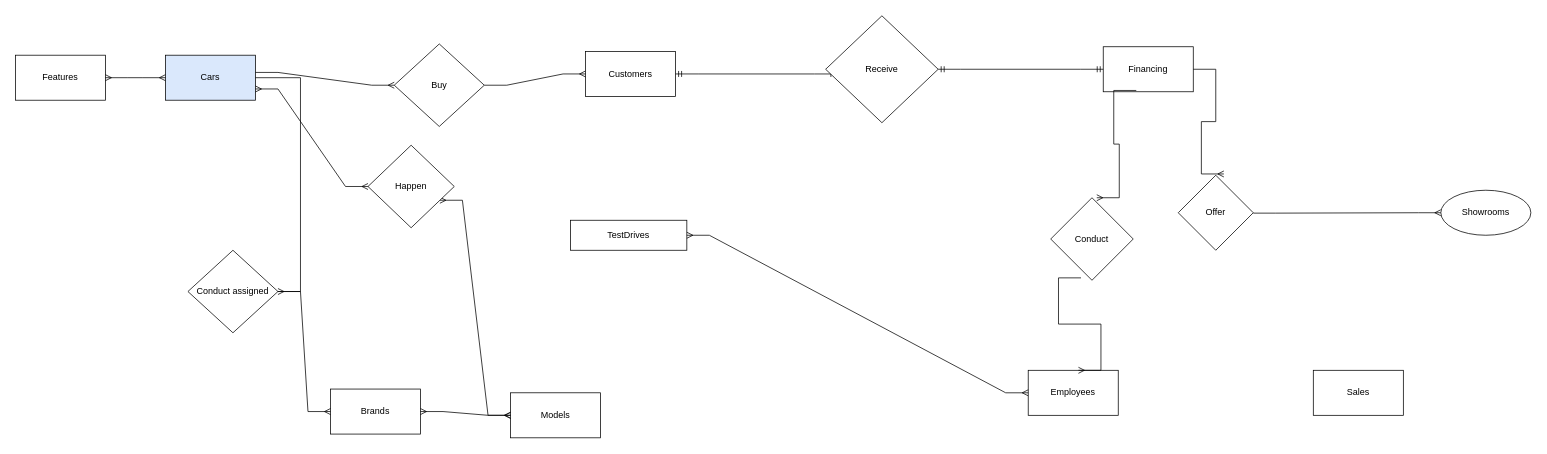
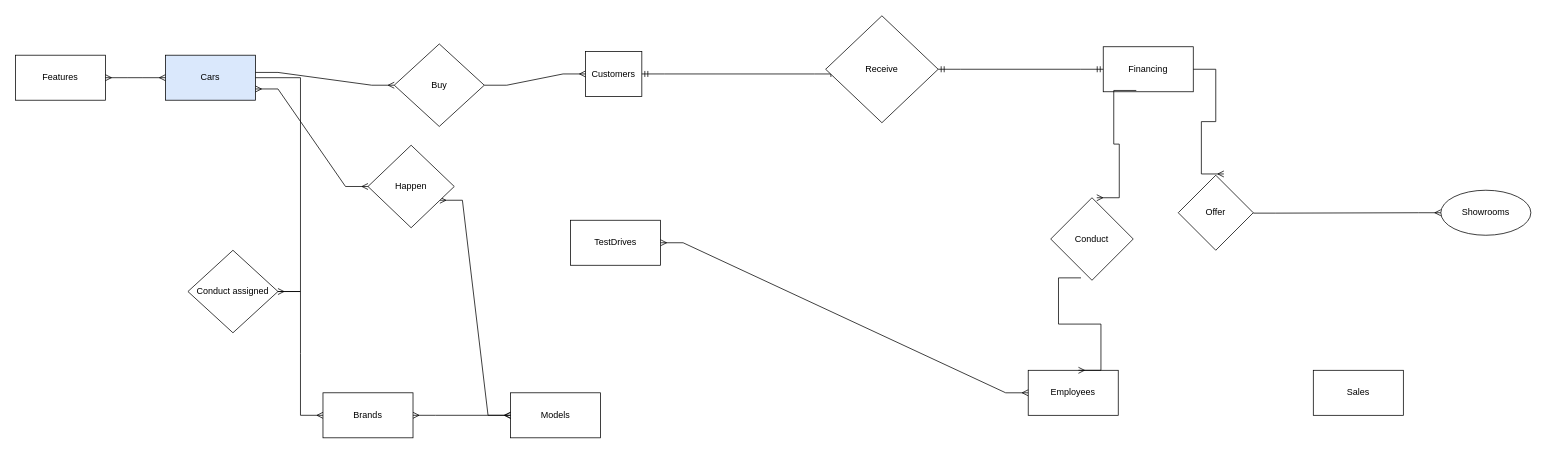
(630, 74) -> (614, 74)
(629, 235) -> (615, 243)
(375, 411) -> (368, 415)
